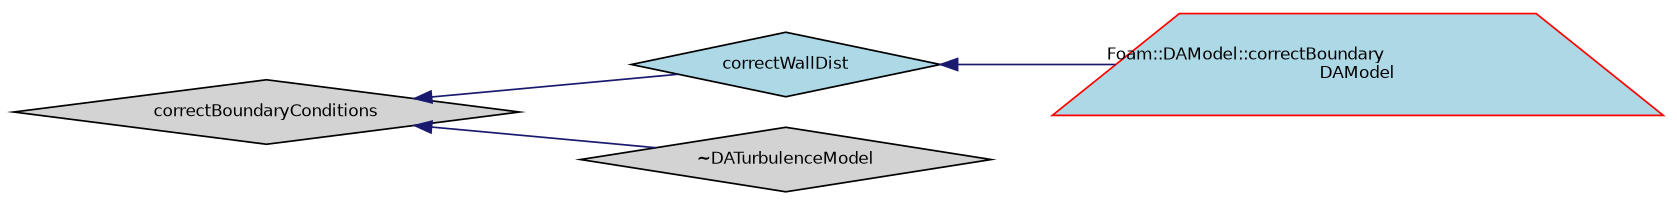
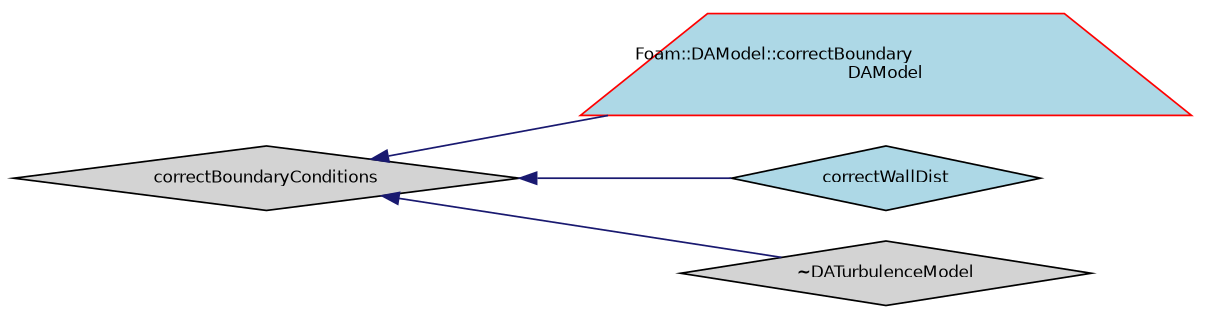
(1037, 64) -> (498, 136)
